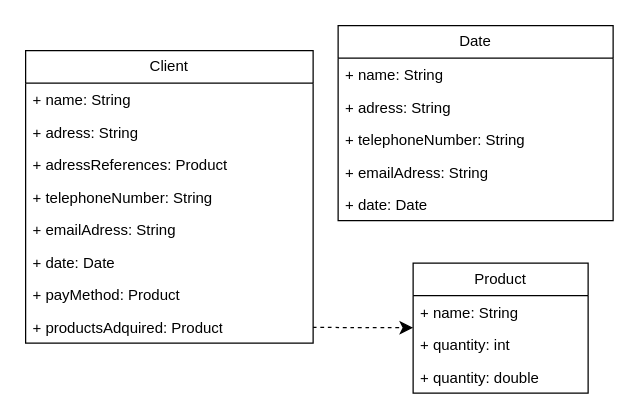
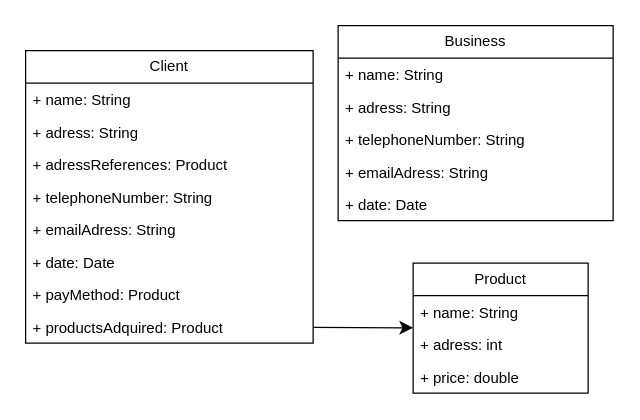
(476, 42) -> (476, 42)
(360, 328) -> (360, 328)
(474, 346) -> (467, 346)
(486, 378) -> (474, 378)
